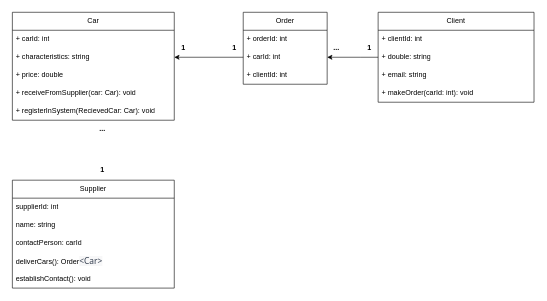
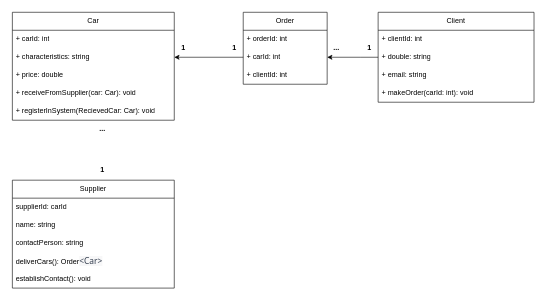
(41, 207) -> (46, 207)
(54, 243) -> (55, 243)
